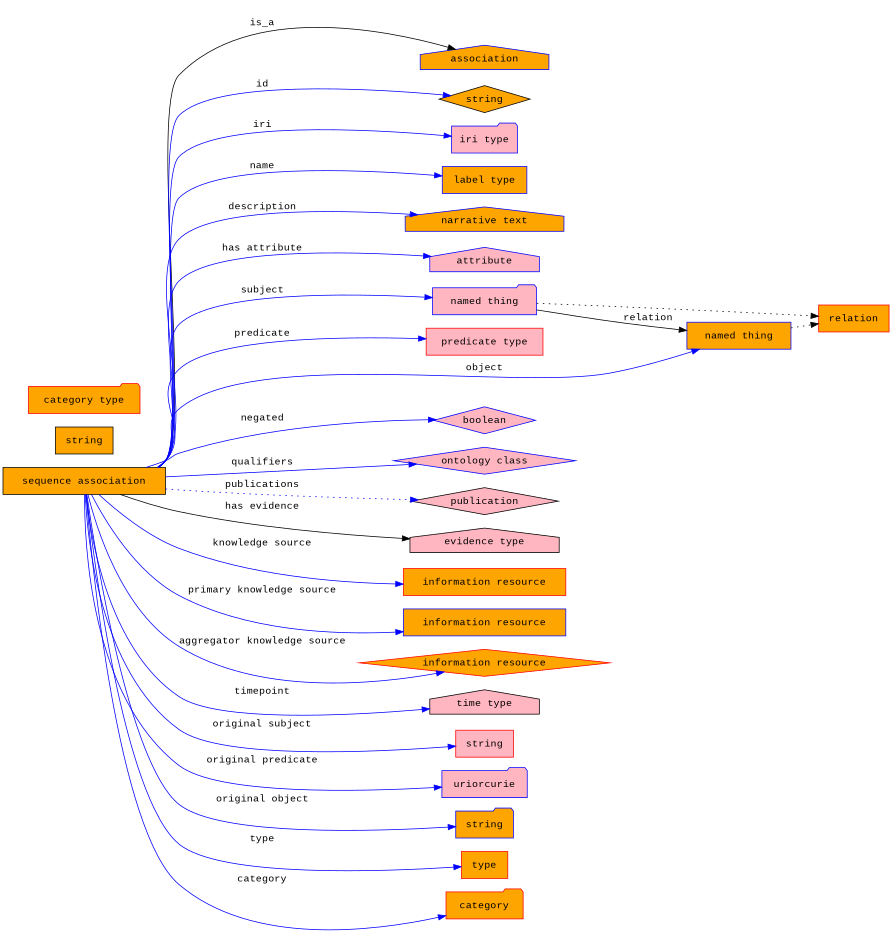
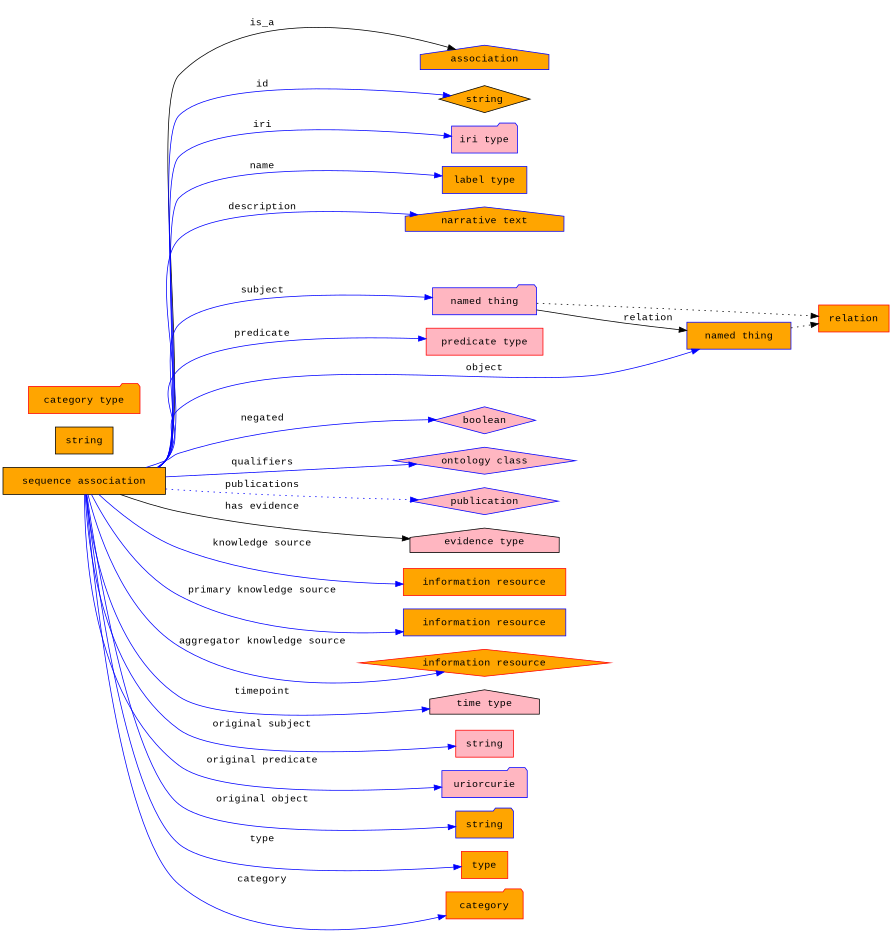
(485, 261) -> none
(485, 501) -> (485, 501)
